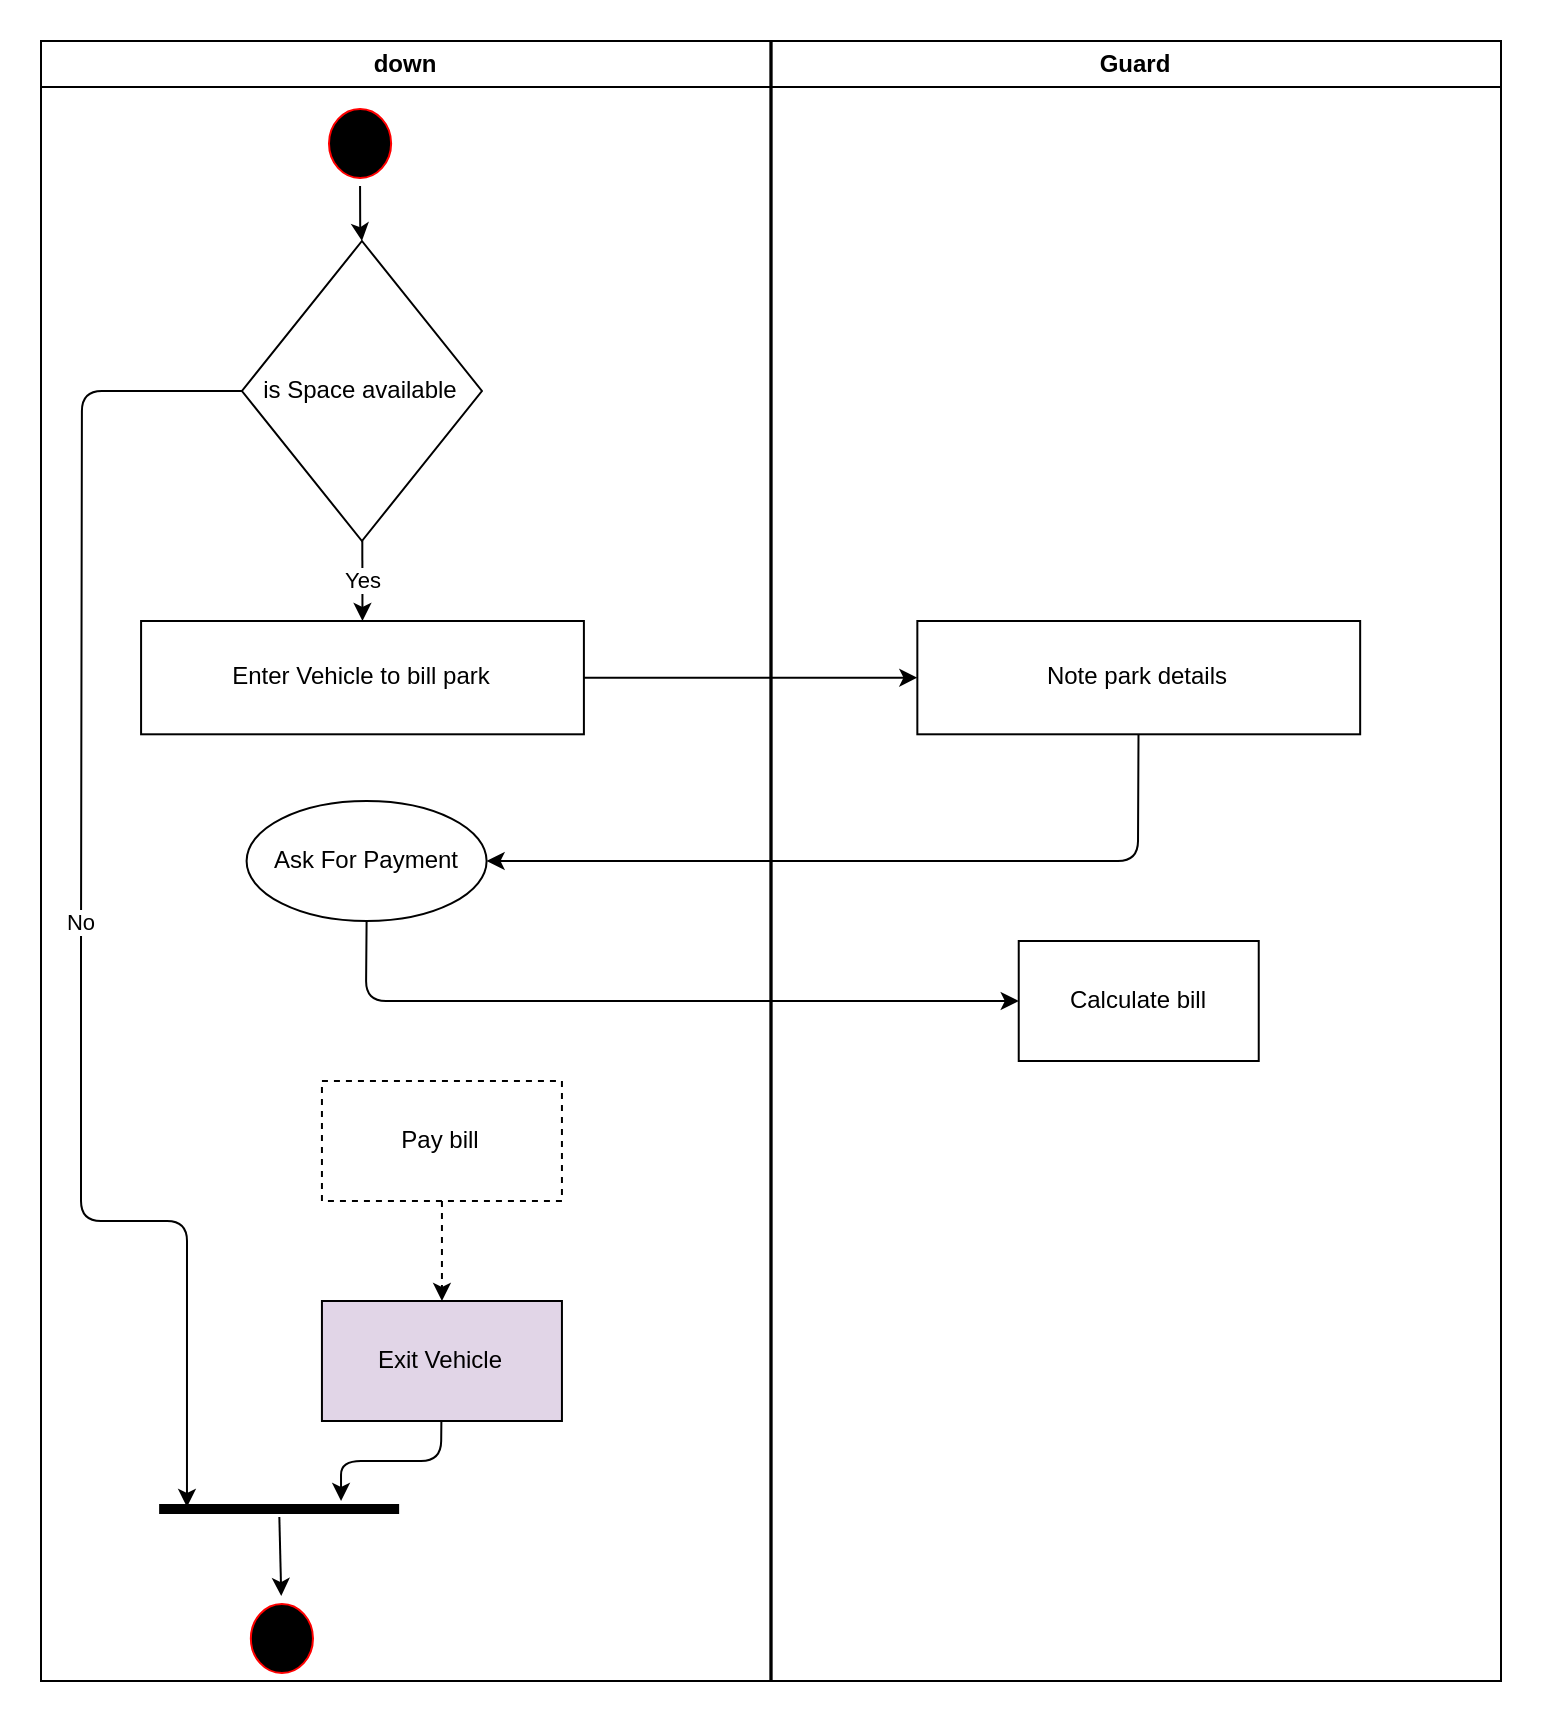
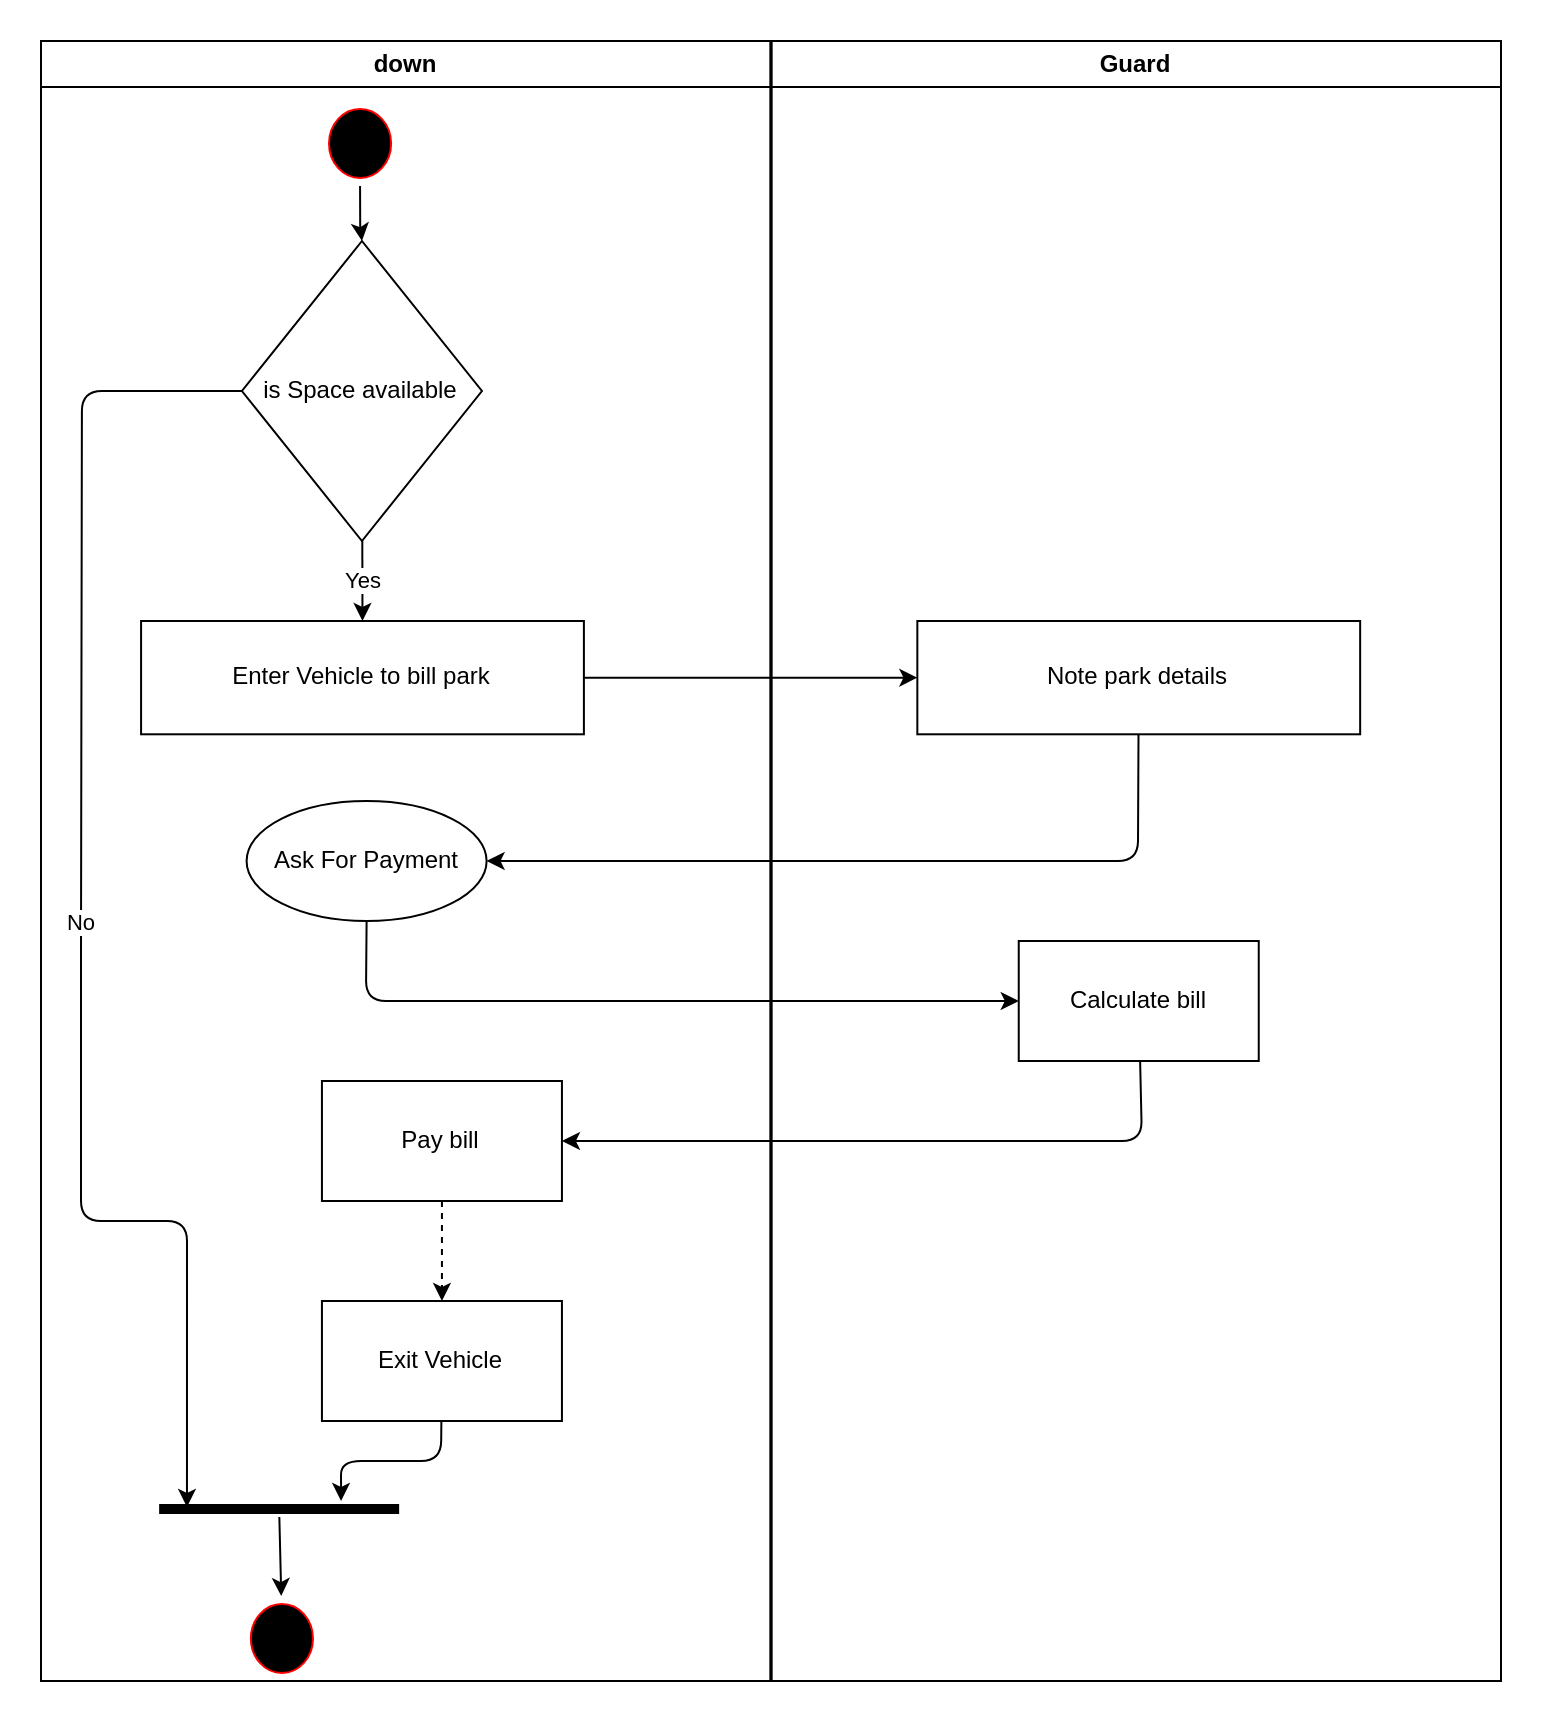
(442, 1141) -> (442, 1141)
none -> (992, 1141)
(442, 1361) -> (442, 1361)
